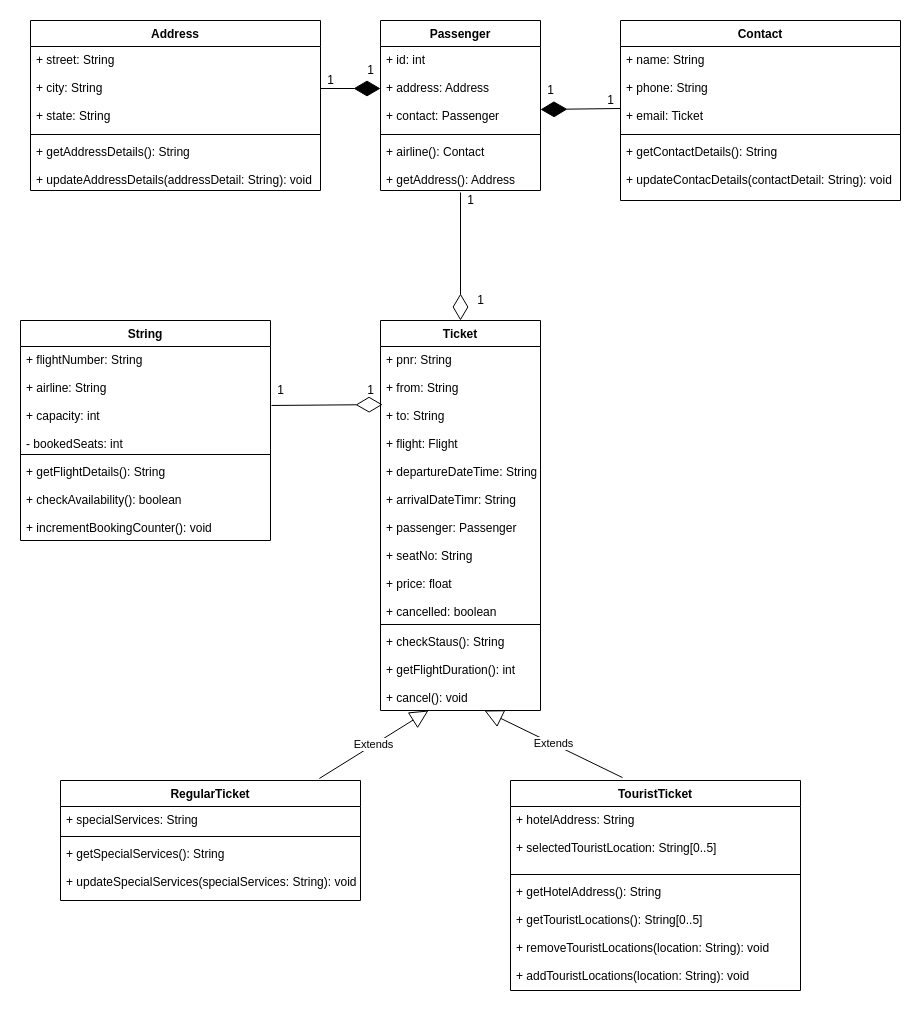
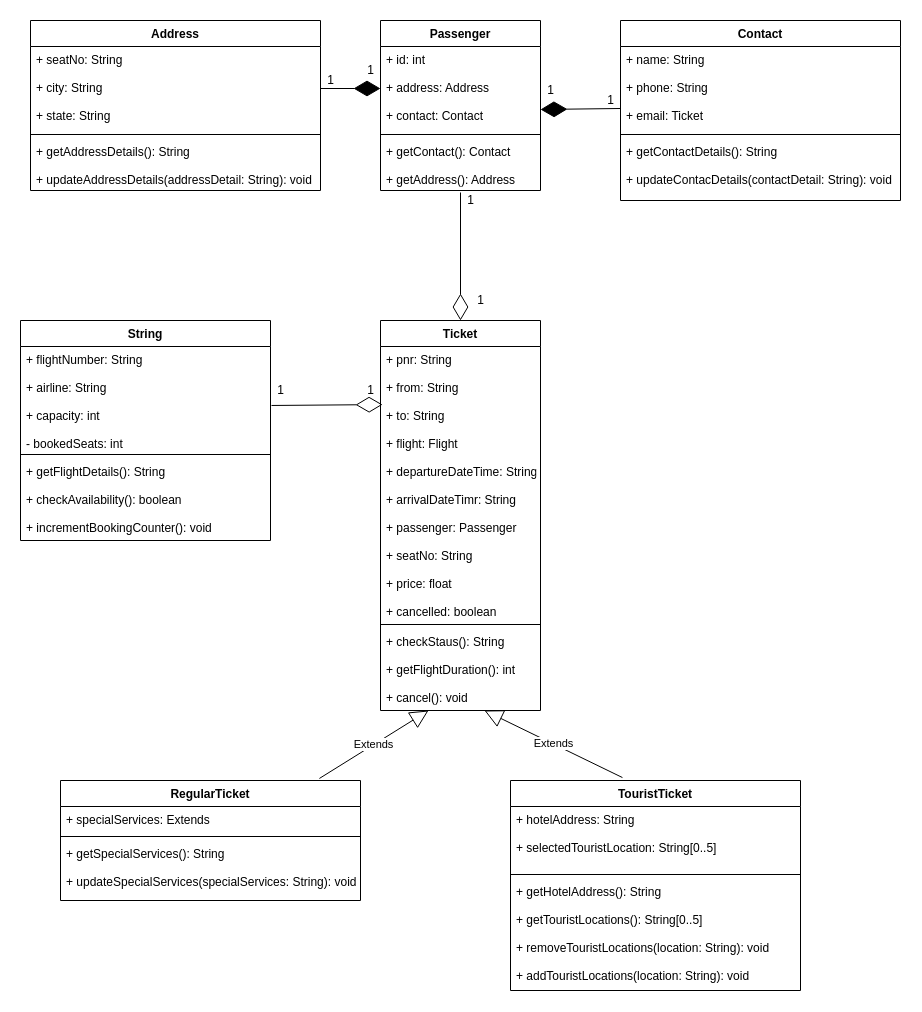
(84, 60) -> (84, 60)
(408, 60) -> (408, 60)
(444, 152) -> (459, 152)
(139, 820) -> (144, 820)
